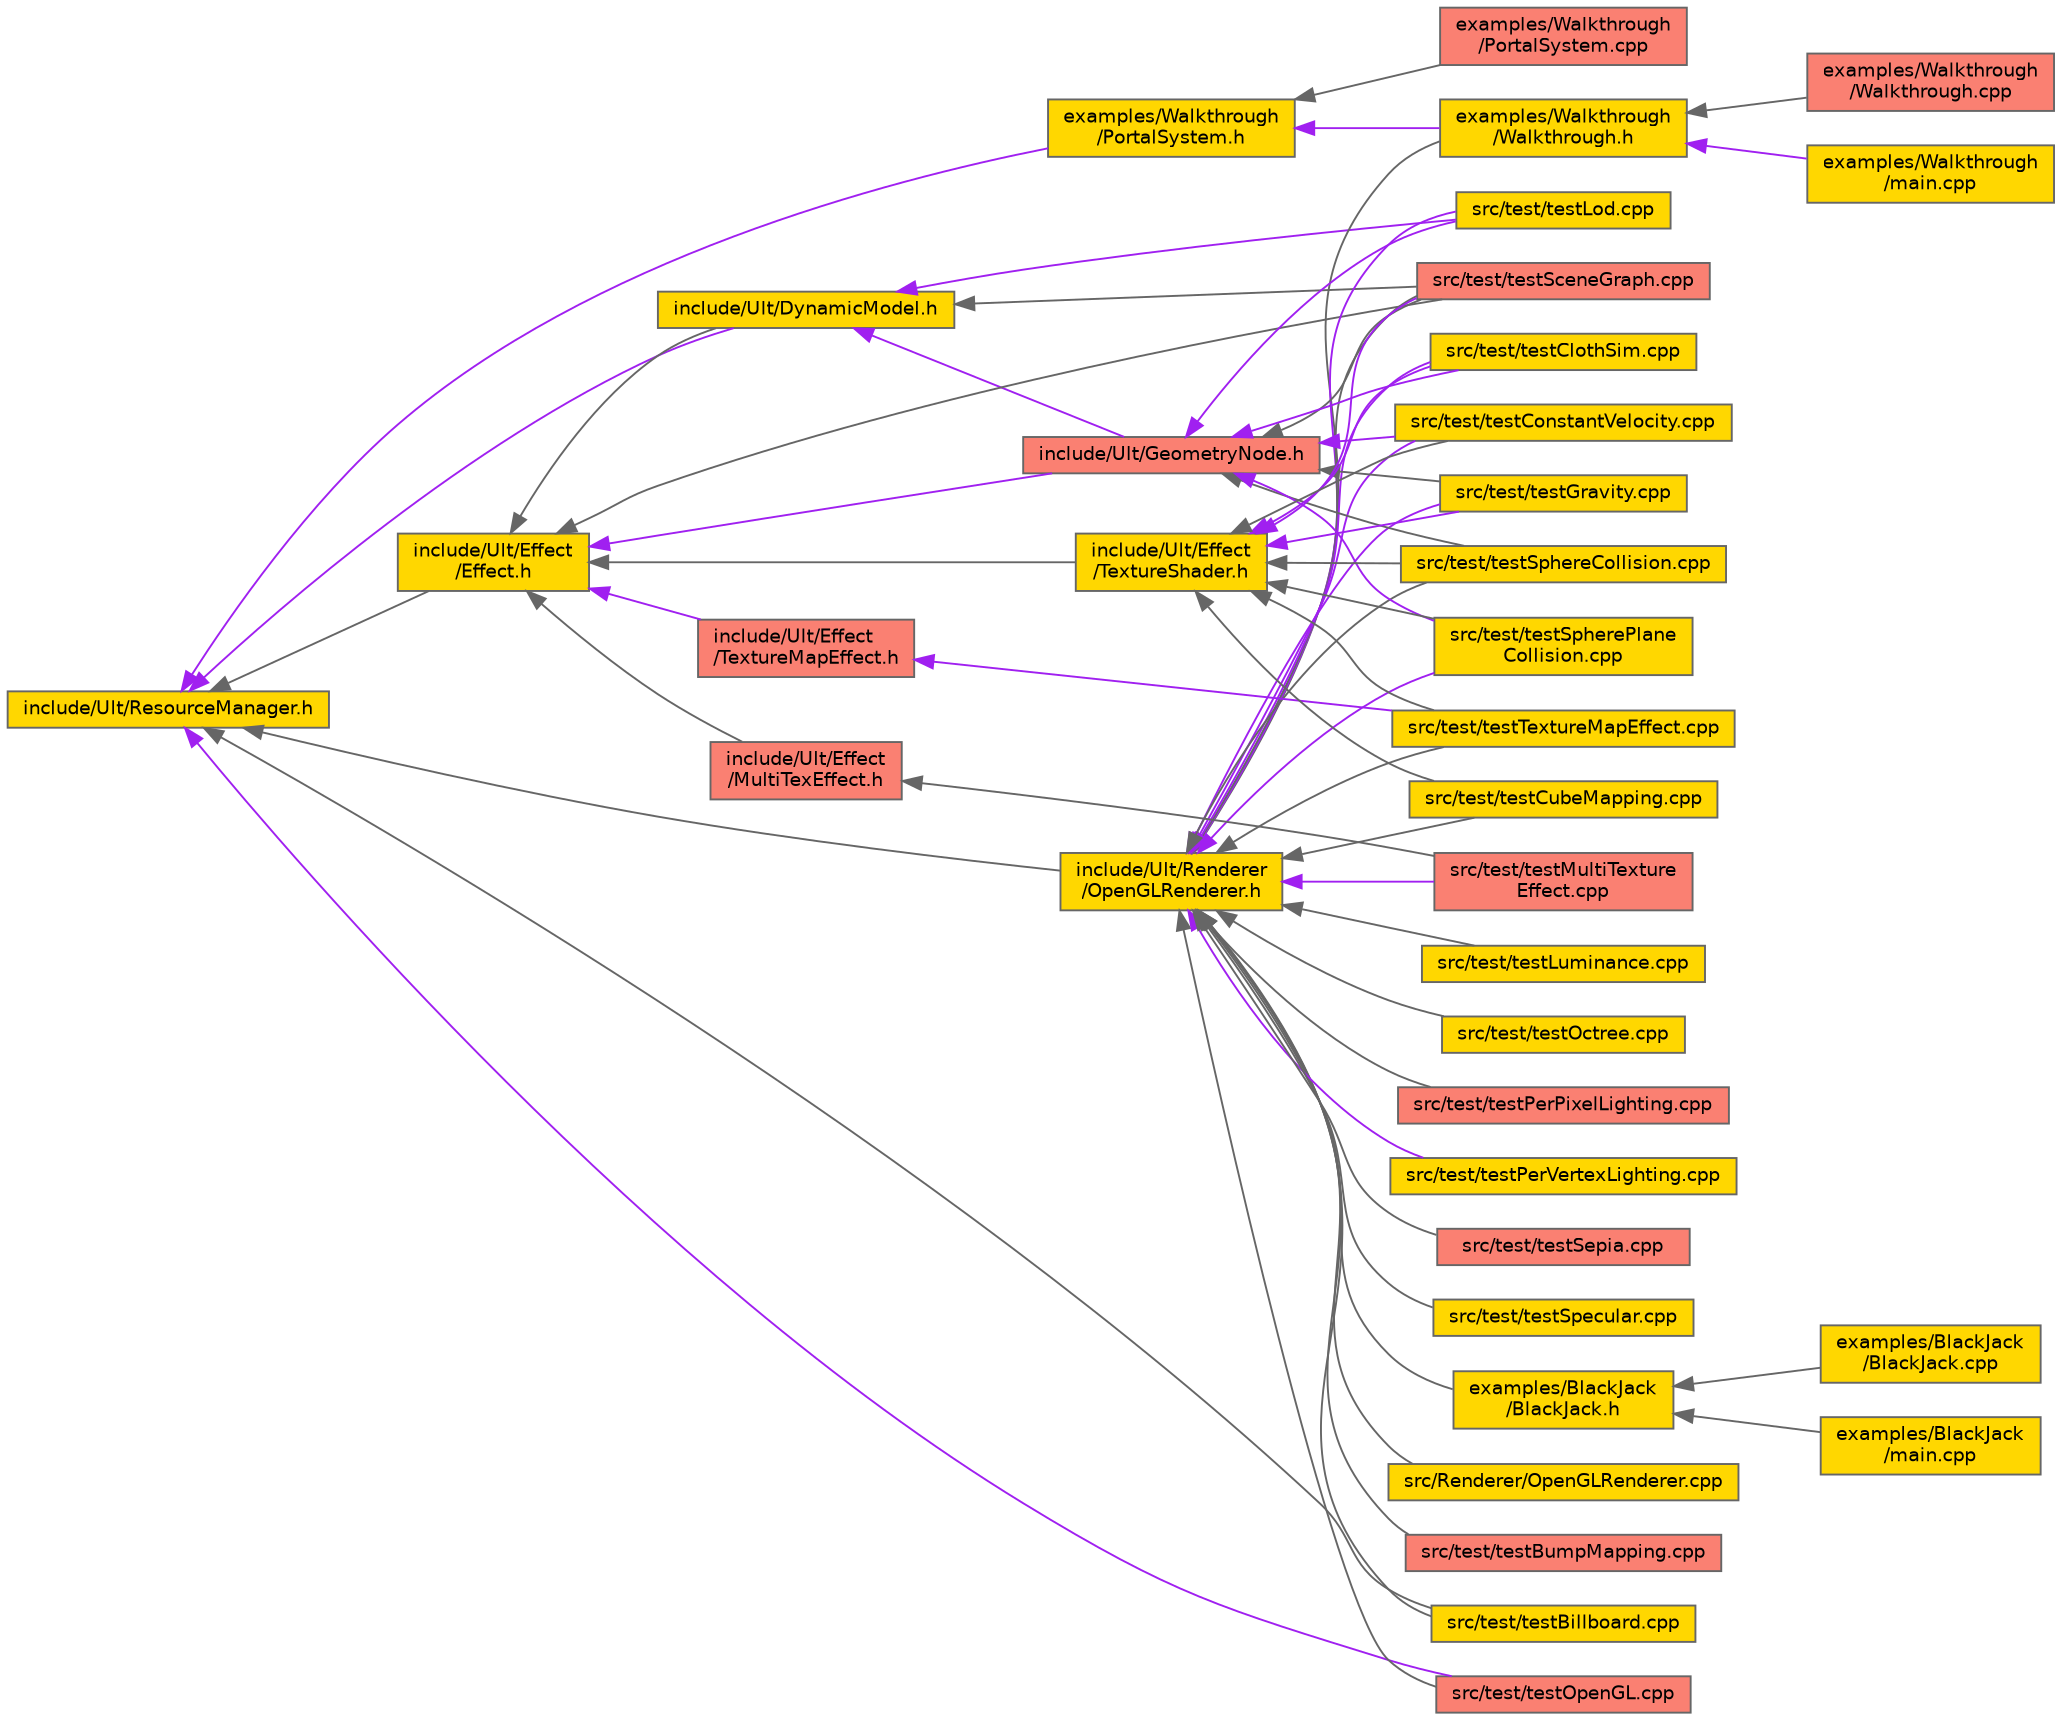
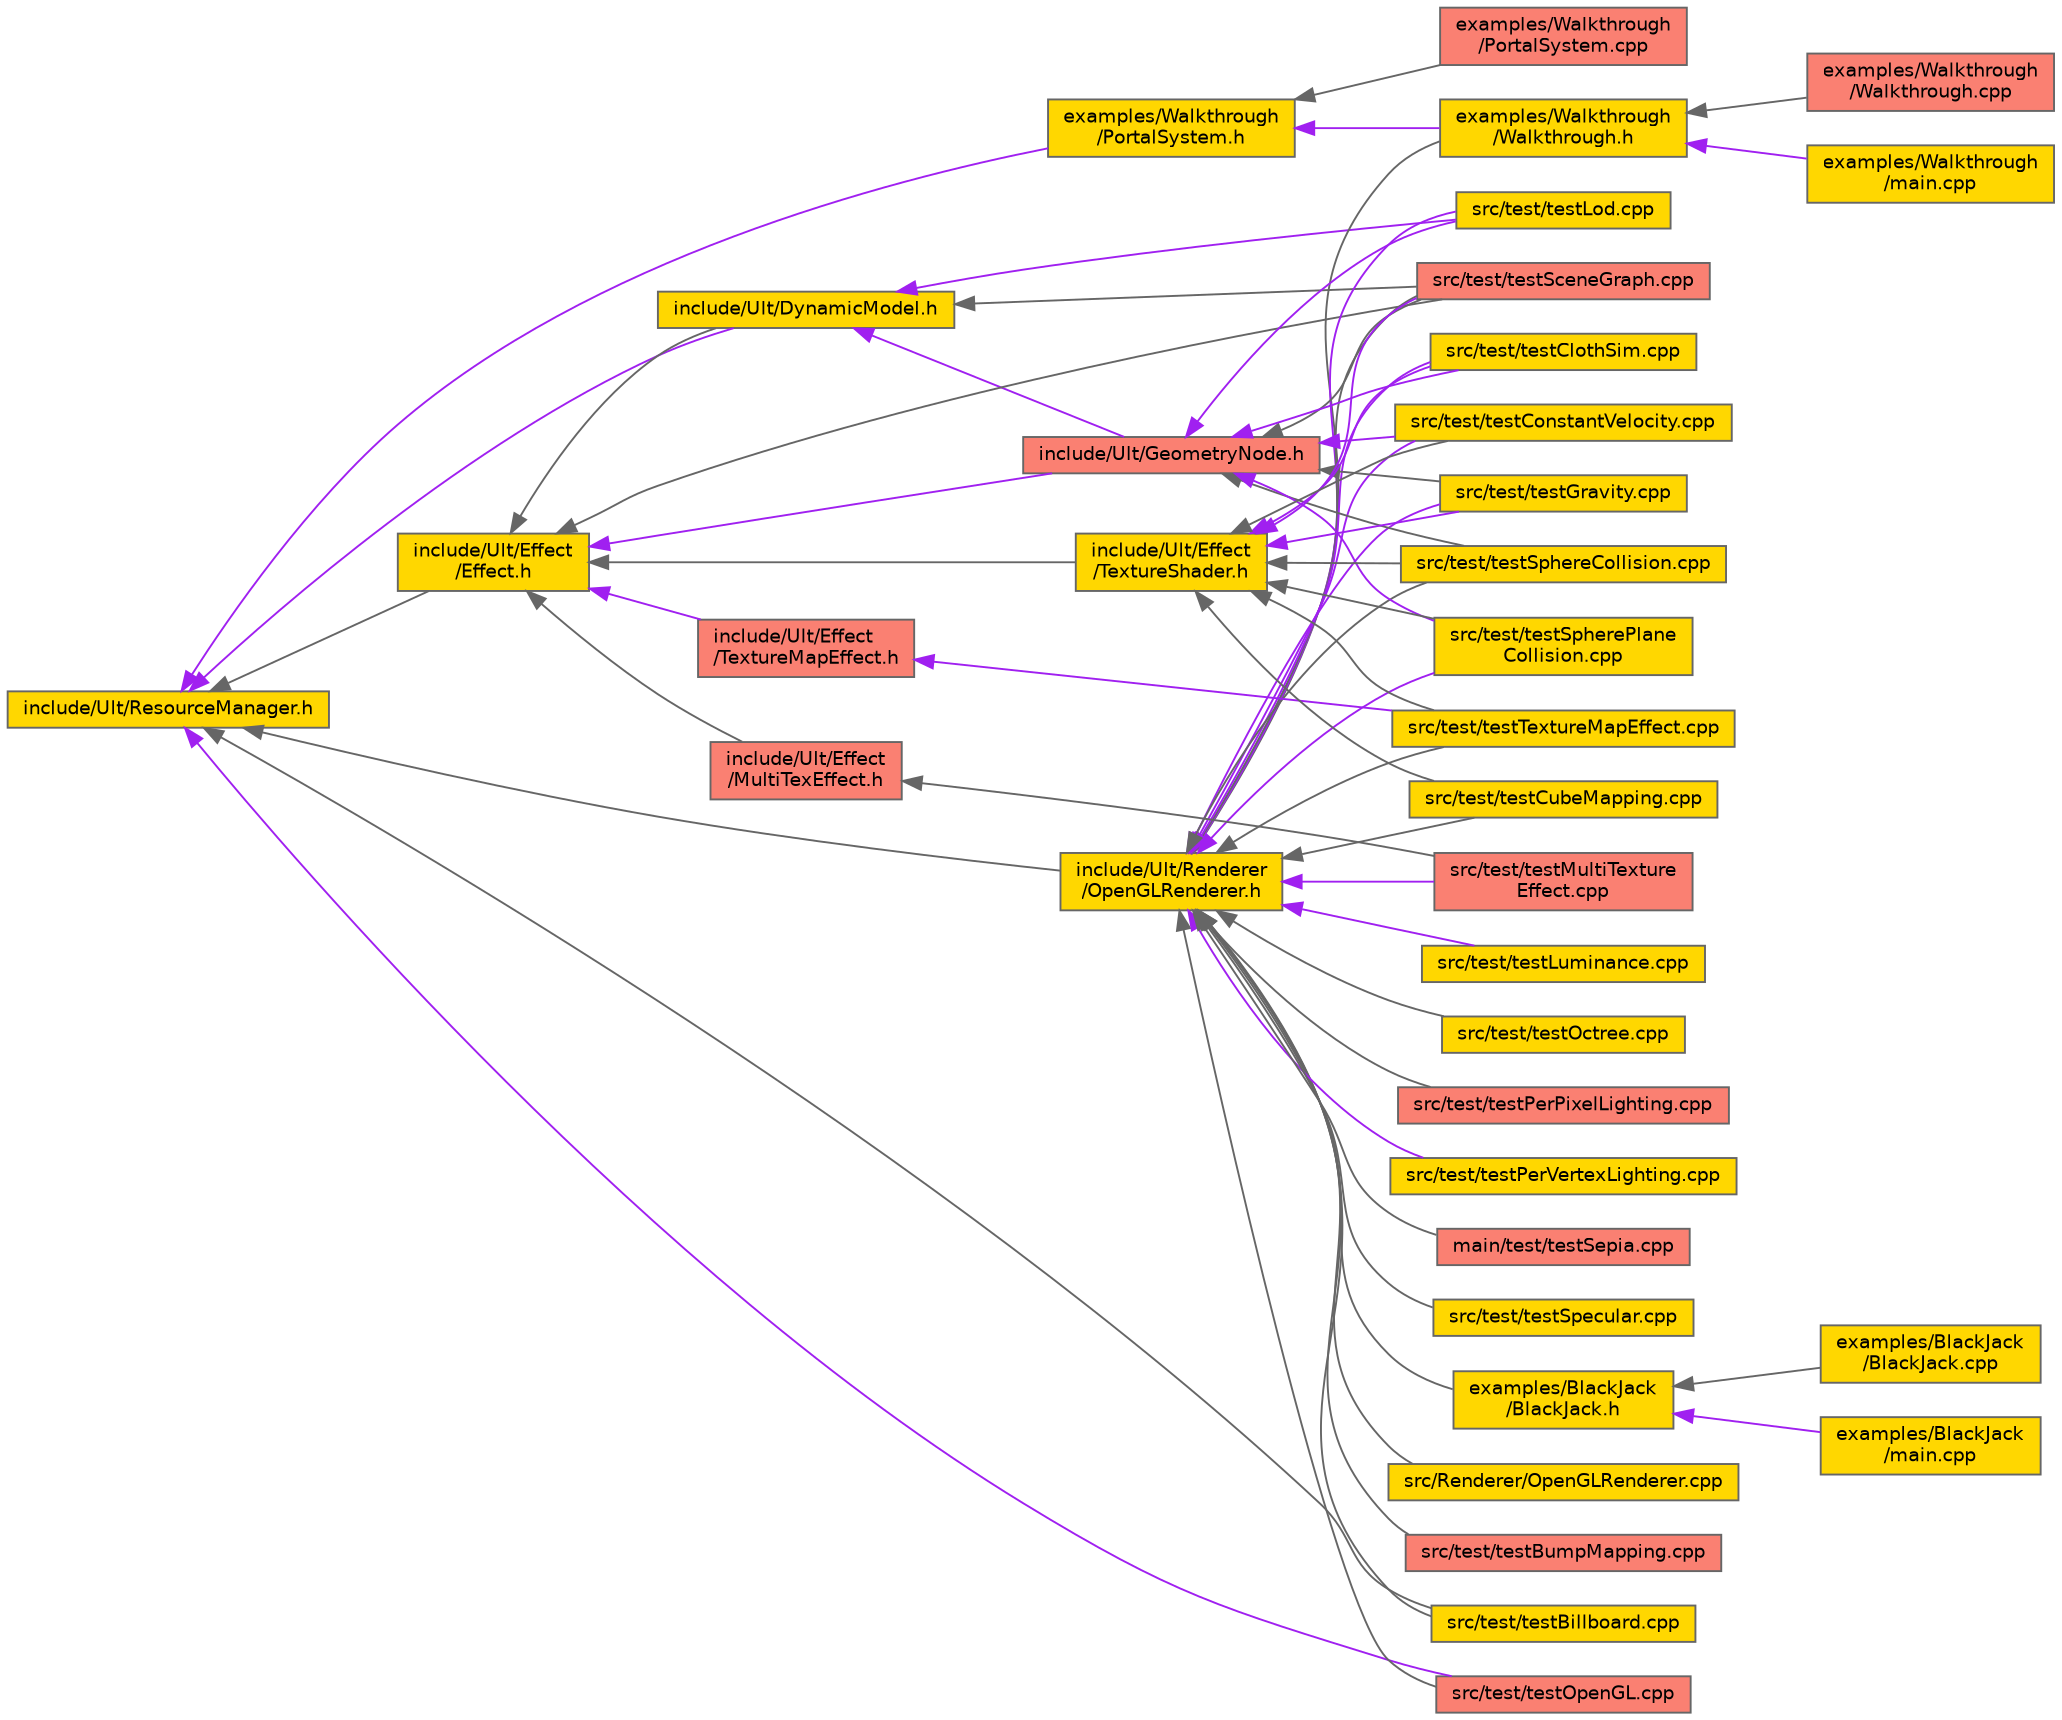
(1388, 928) -> (1388, 928)
(1563, 1247) -> (1563, 1247)
(1757, 1424) -> (1757, 1424)
